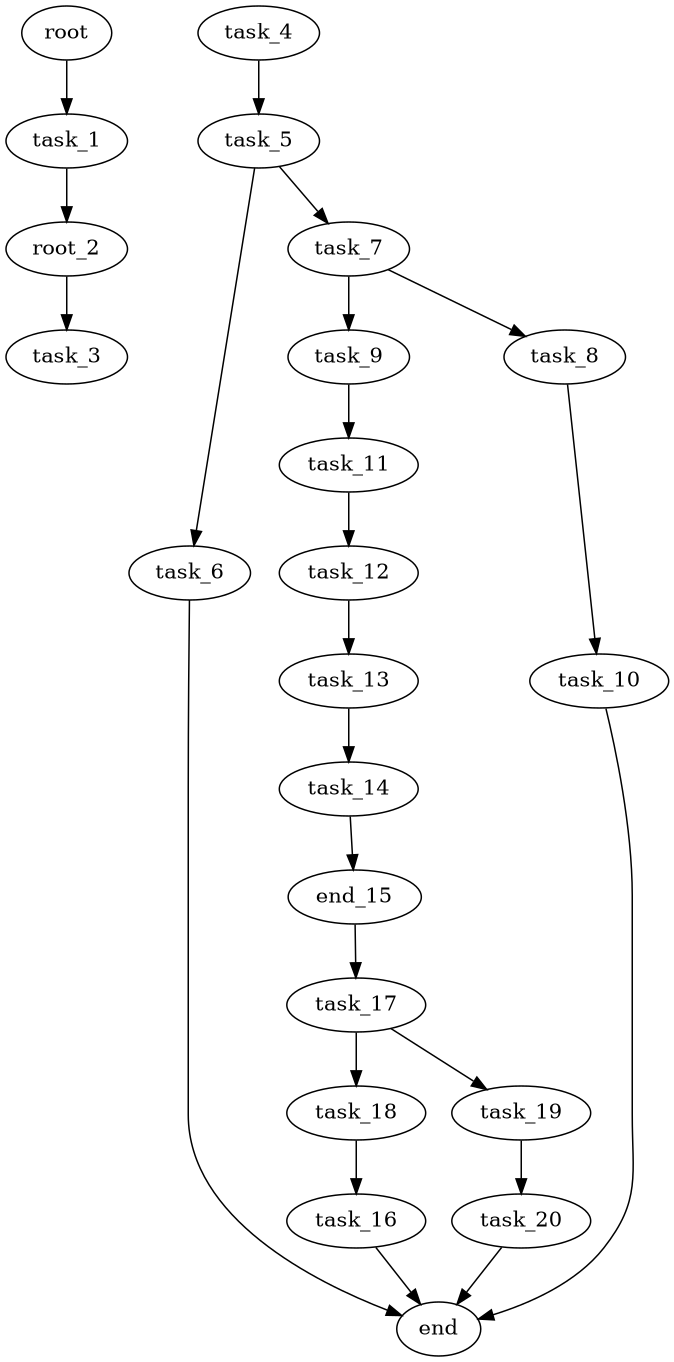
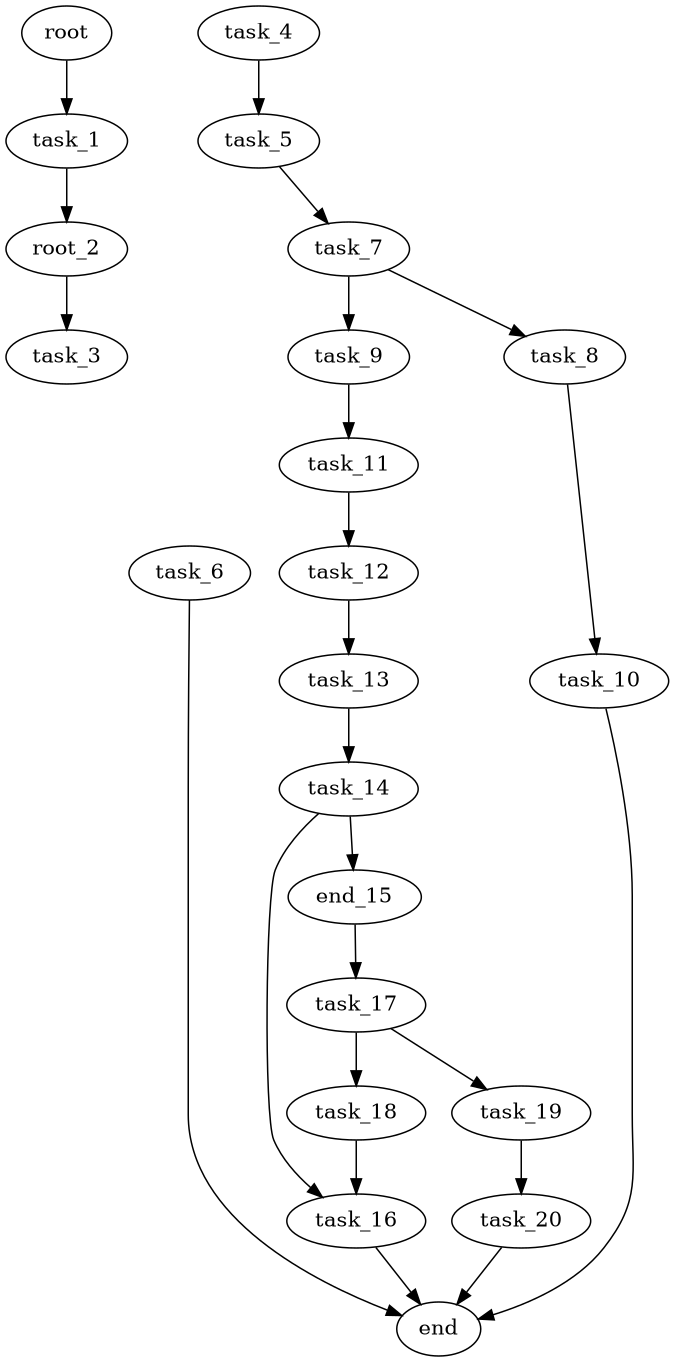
(225, 349) -> none
none -> (267, 999)
